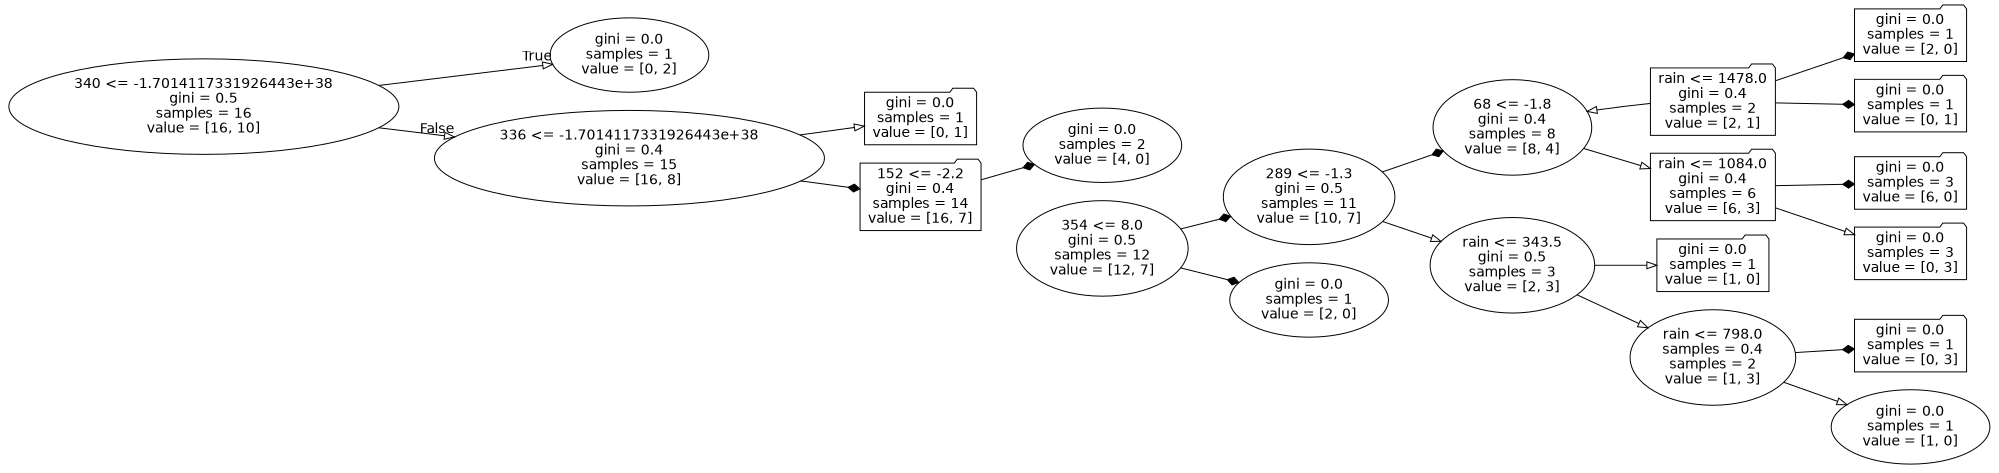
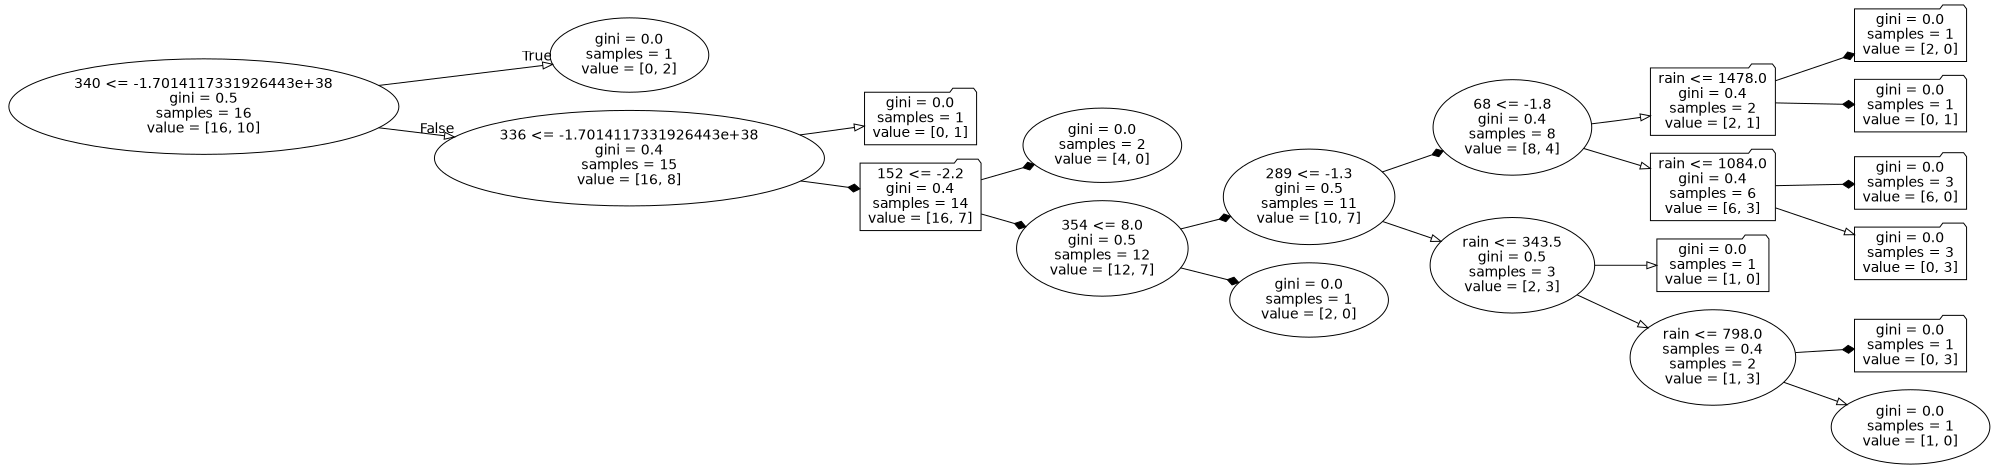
(1624, 106) -> (1616, 121)
none -> (998, 219)
